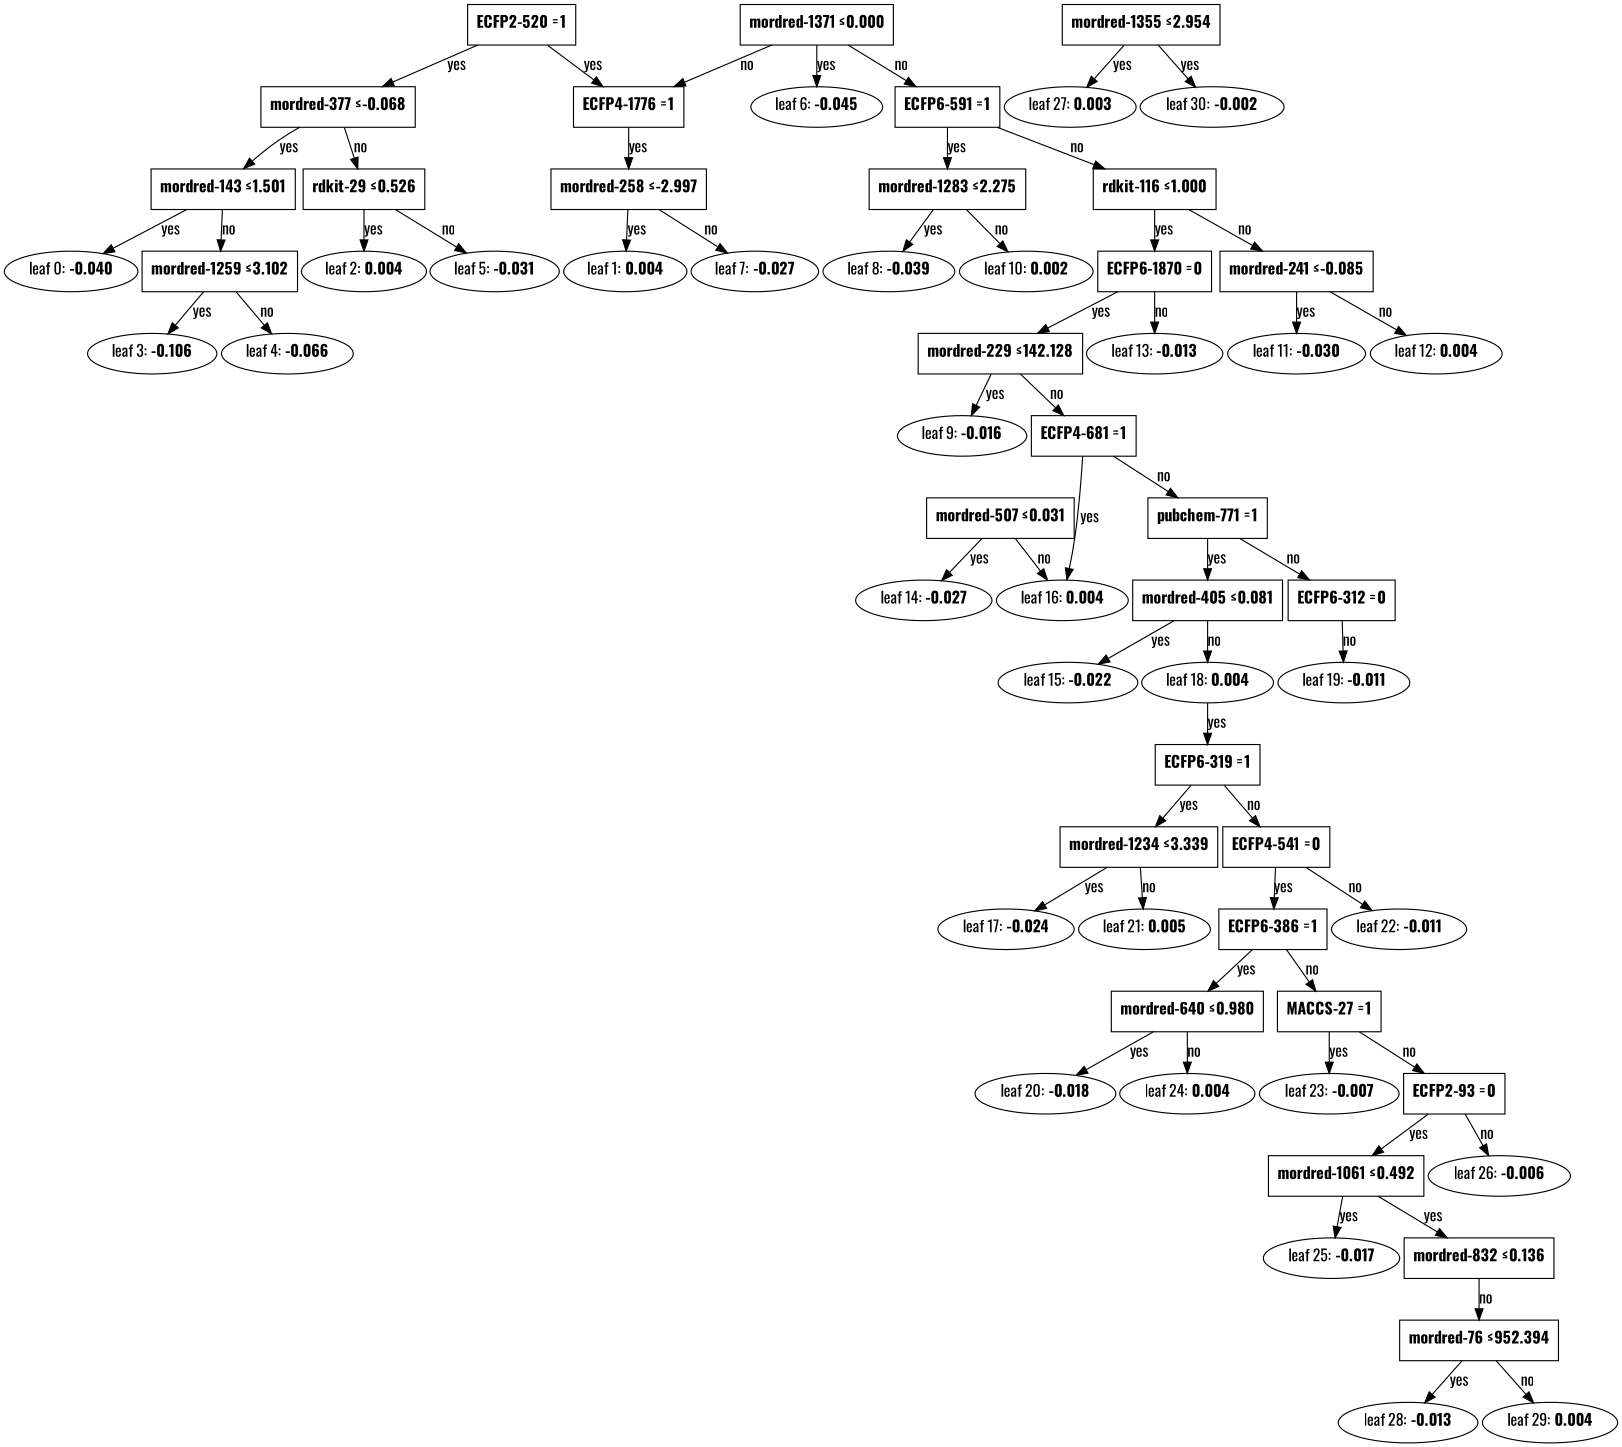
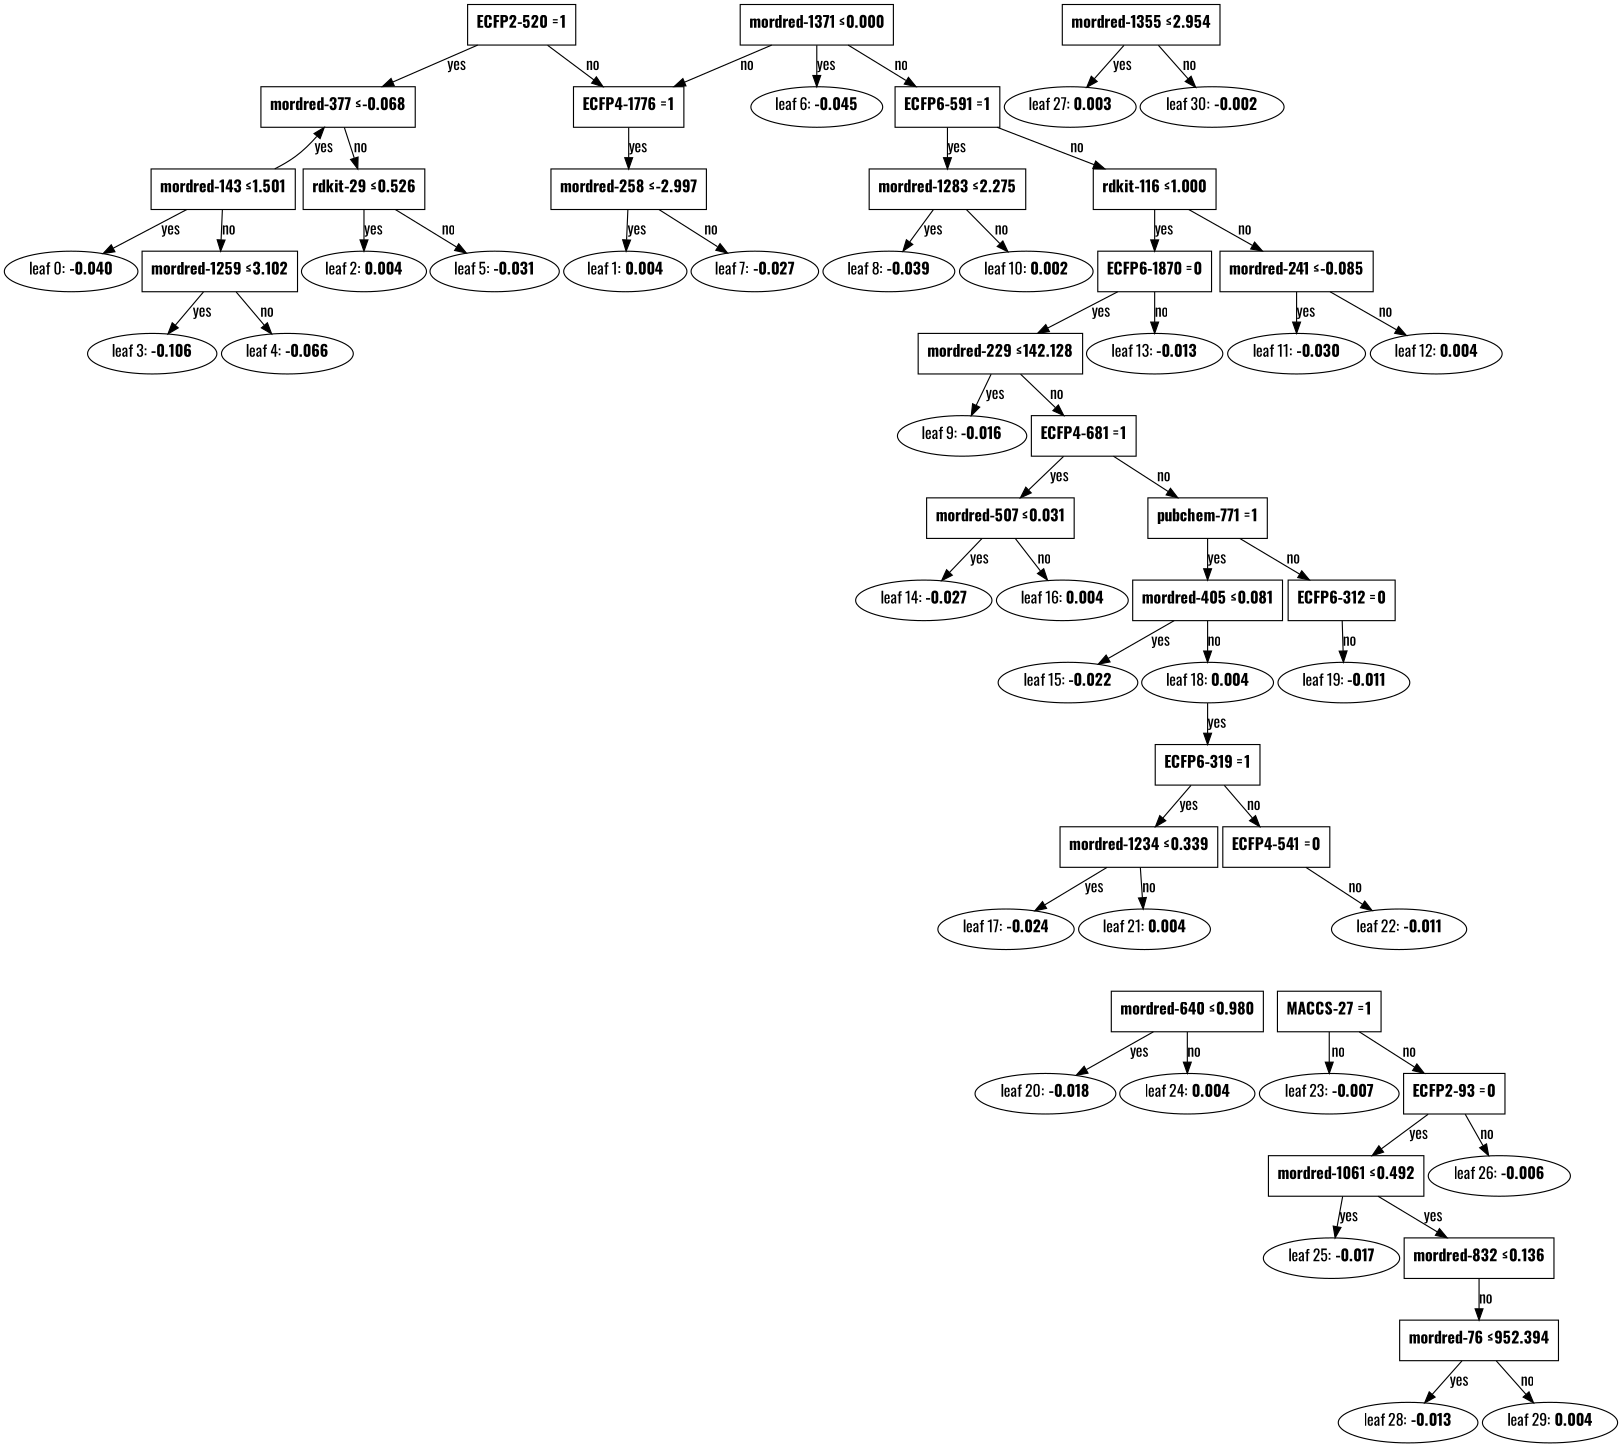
(593, 66) -> (593, 66)
(1190, 66) -> (1190, 66)
(275, 143) -> (298, 155)
(1078, 513) -> (1046, 473)
(1190, 845) -> (1190, 845)
(1167, 928) -> (1167, 928)
(1273, 929) -> none
(1339, 1053) -> (1339, 1053)
